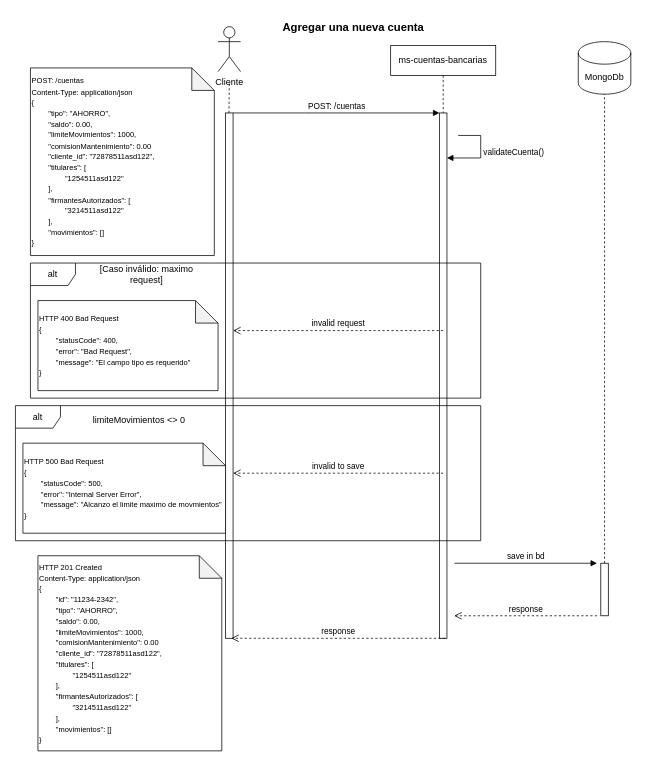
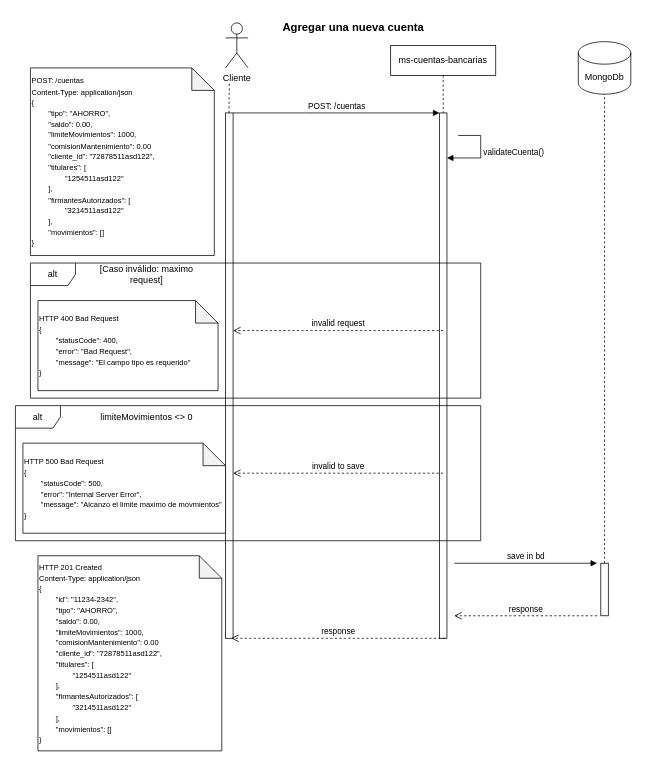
(229, 49) -> (237, 45)
(139, 420) -> (147, 417)
